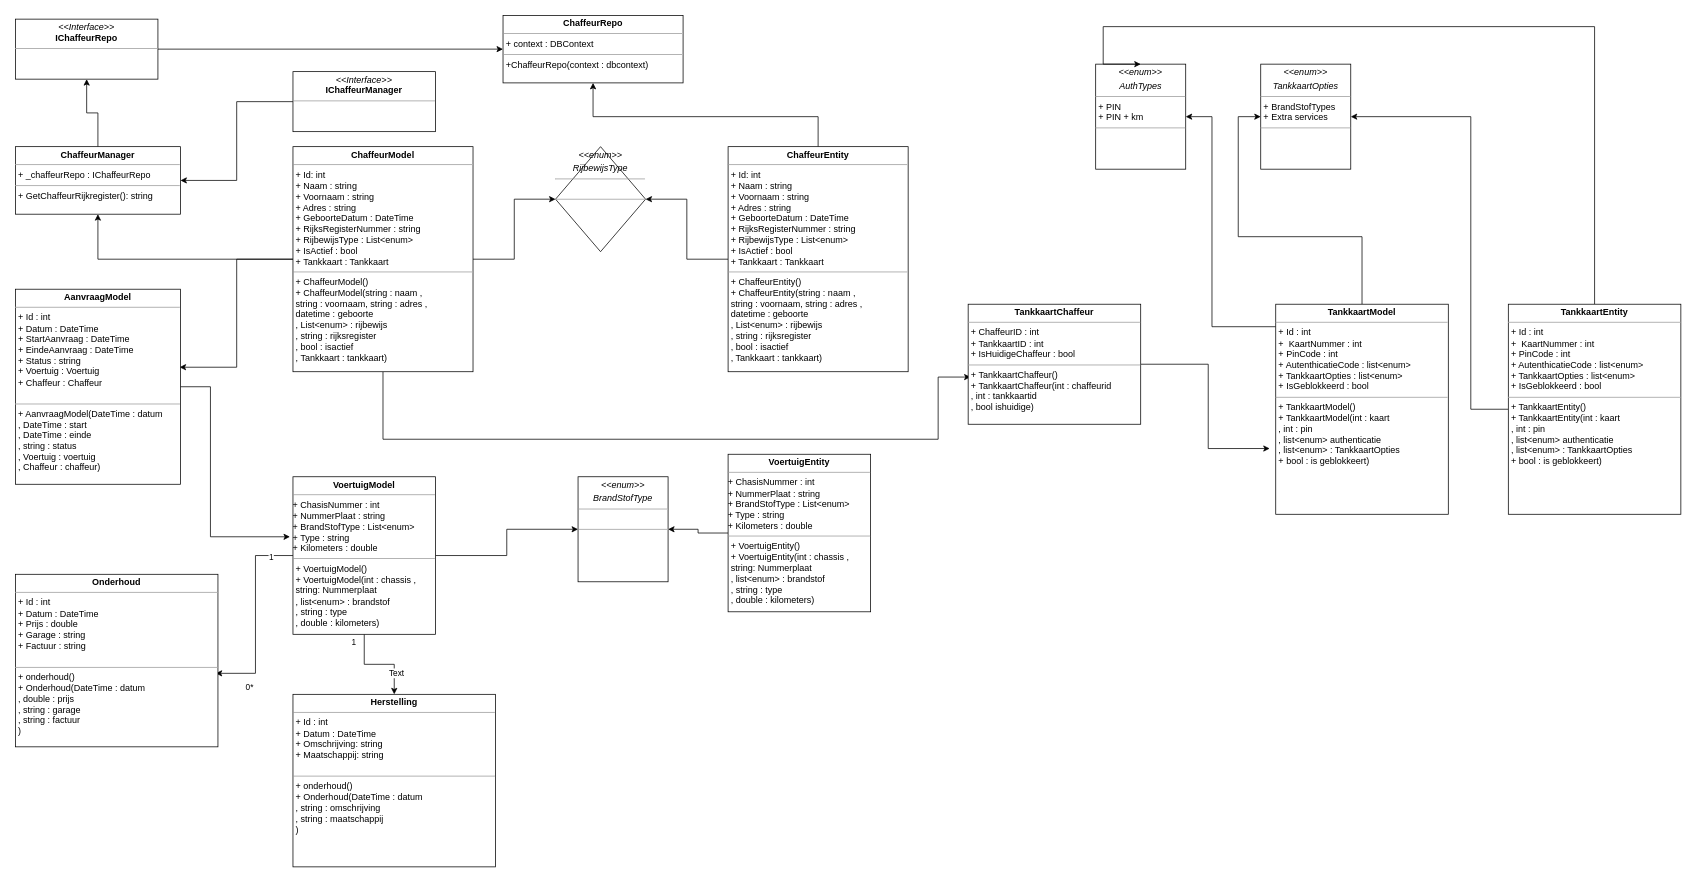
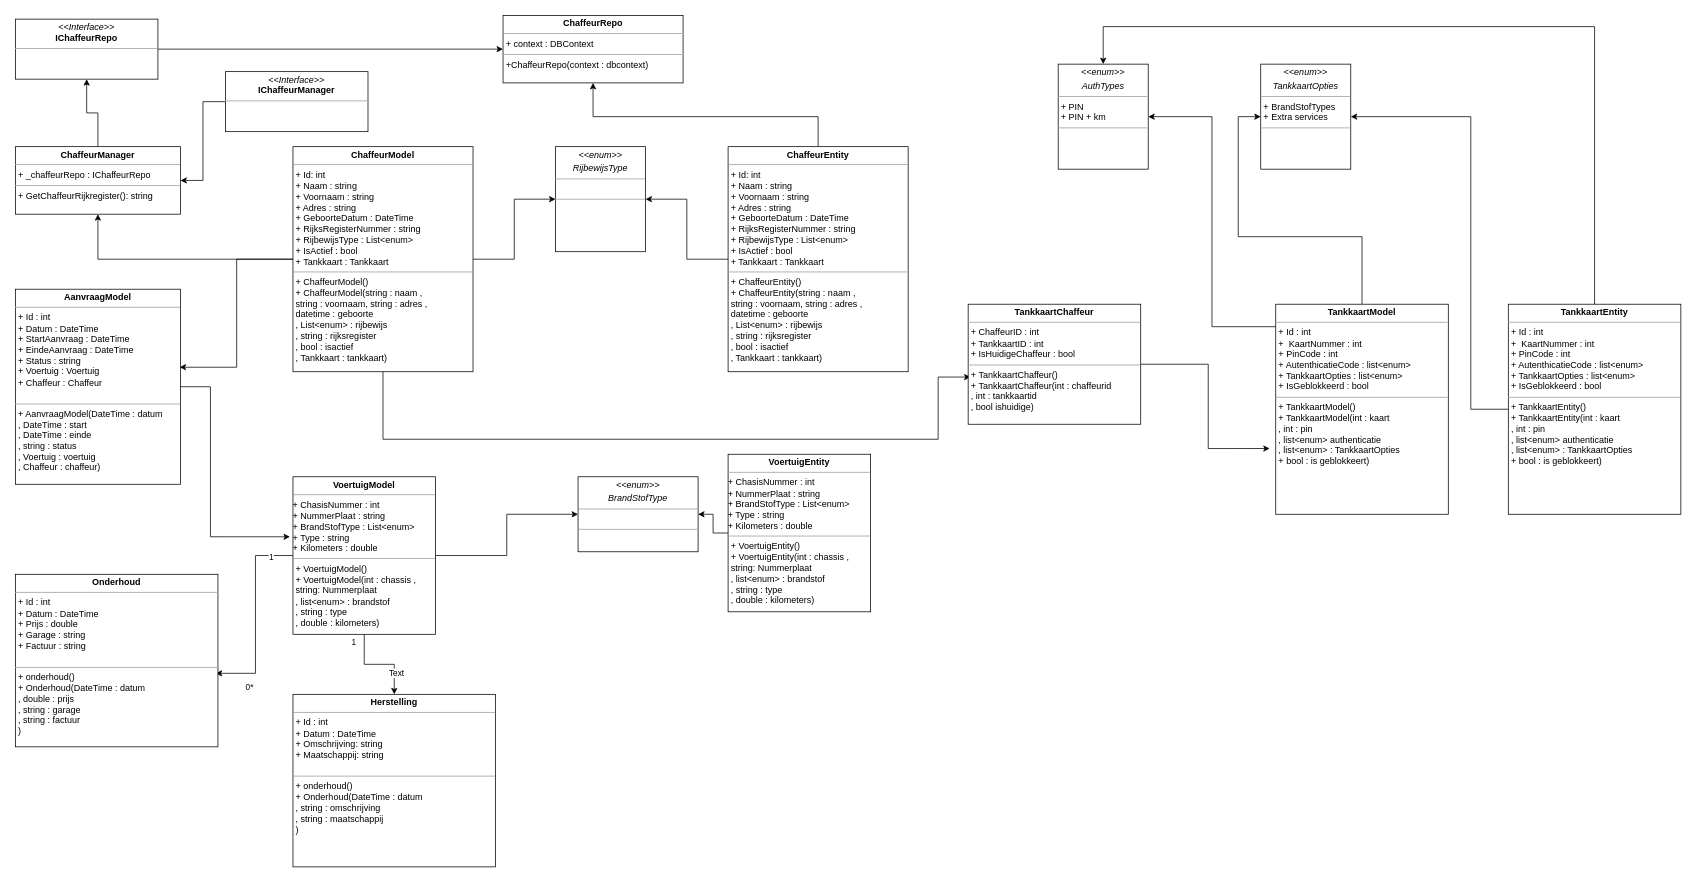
(364, 102) -> (297, 102)
(1140, 117) -> (1103, 117)
(600, 199) -> (600, 199)
(623, 529) -> (638, 514)
